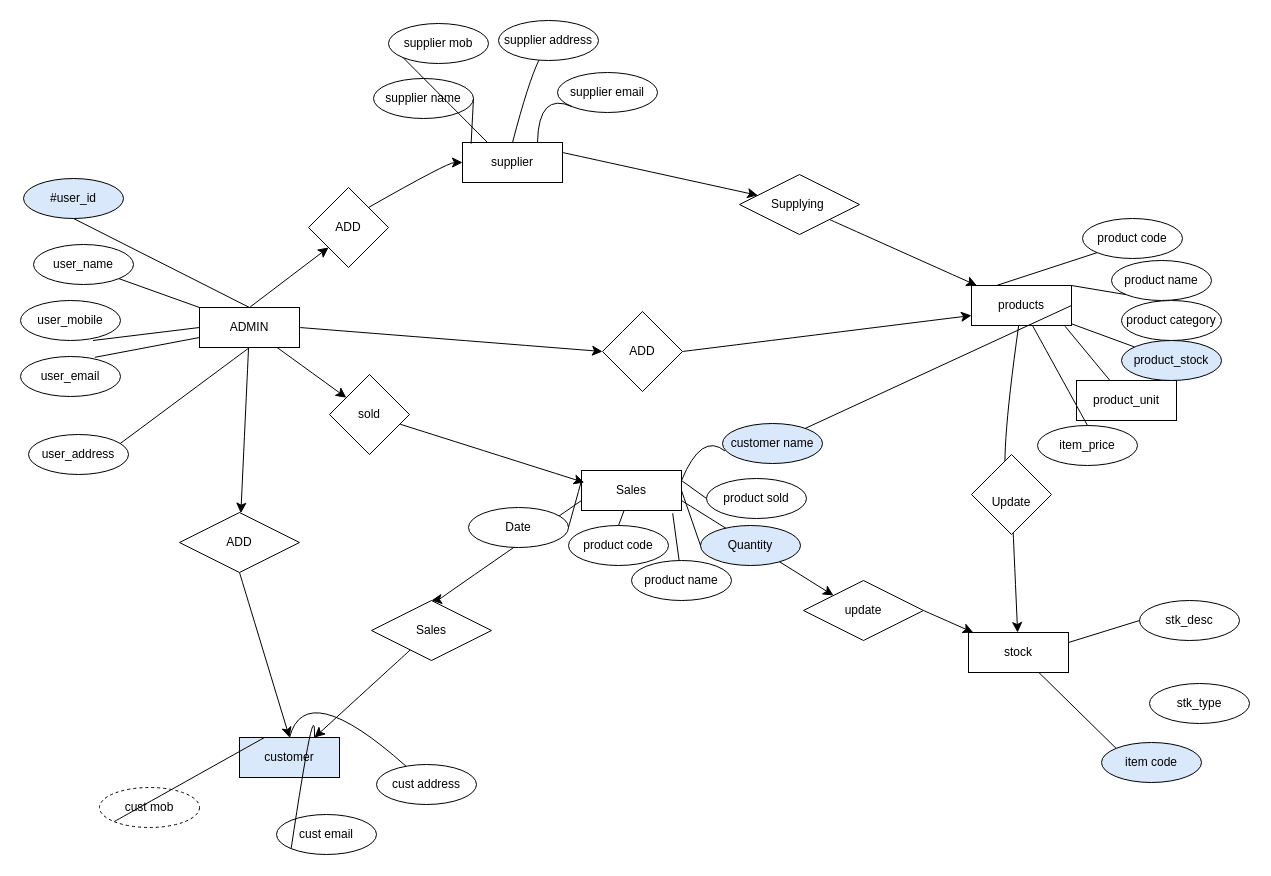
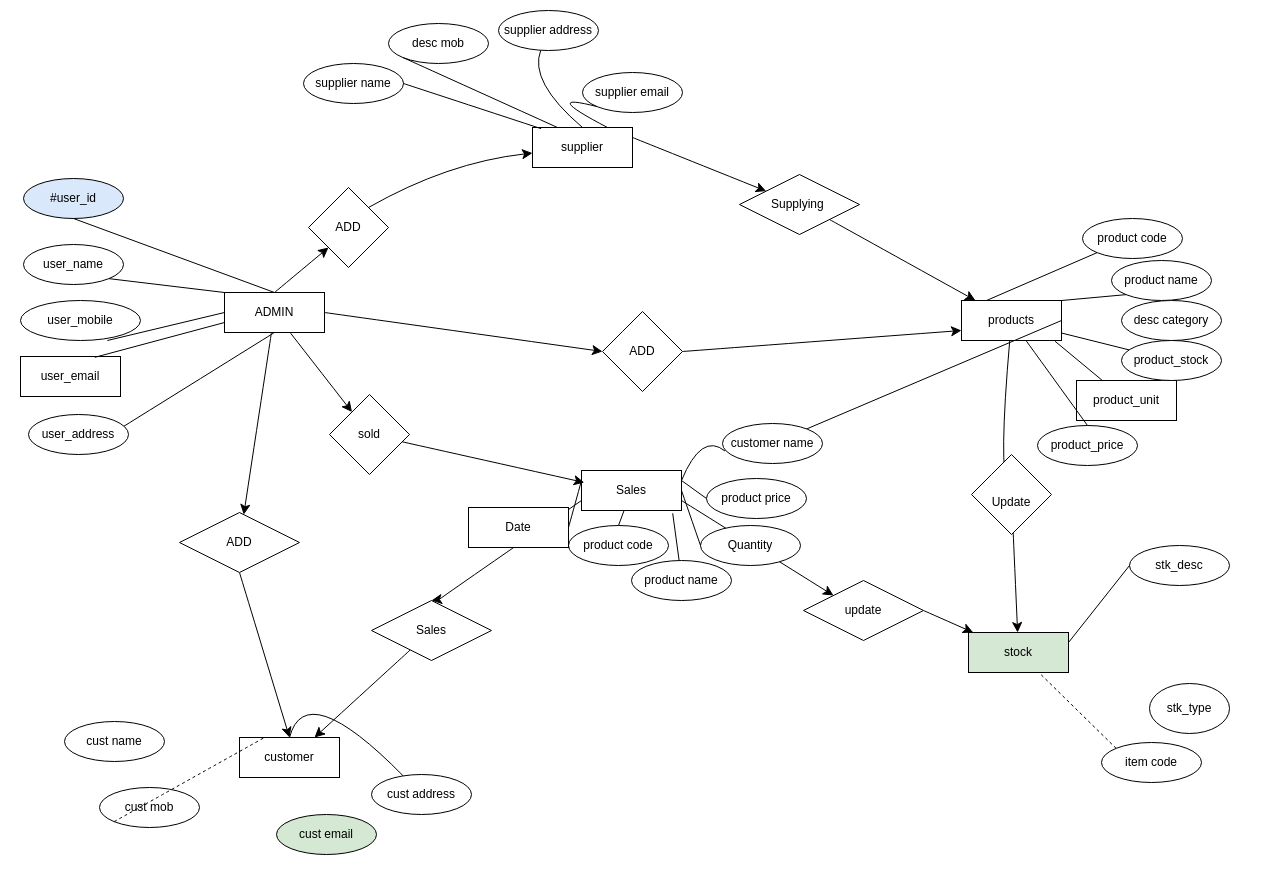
(549, 41) -> (549, 31)
(439, 44) -> (439, 44)
(608, 93) -> (633, 93)
(424, 99) -> (354, 84)
(513, 163) -> (583, 148)
(84, 265) -> (74, 265)
(1022, 306) -> (1012, 321)
(71, 321) -> (81, 321)
(1172, 321) -> (1172, 321)
(250, 328) -> (275, 313)
(1172, 361) -> (1172, 361)
(71, 377) -> (71, 377)
(370, 415) -> (370, 435)
(773, 444) -> (773, 444)
(1088, 446) -> (1088, 446)
(79, 455) -> (79, 435)
(757, 499) -> (757, 499)
(519, 528) -> (519, 528)
(751, 546) -> (751, 546)
(1190, 621) -> (1180, 566)
(1019, 653) -> (1019, 653)
(1200, 704) -> (1190, 709)
(1077, 710) -> (1077, 710)
none -> (115, 742)
(290, 758) -> (290, 758)
(1152, 763) -> (1152, 763)
(189, 780) -> (189, 780)
(302, 782) -> none
(427, 785) -> (422, 795)
(150, 808) -> (150, 808)
(327, 835) -> (327, 835)
